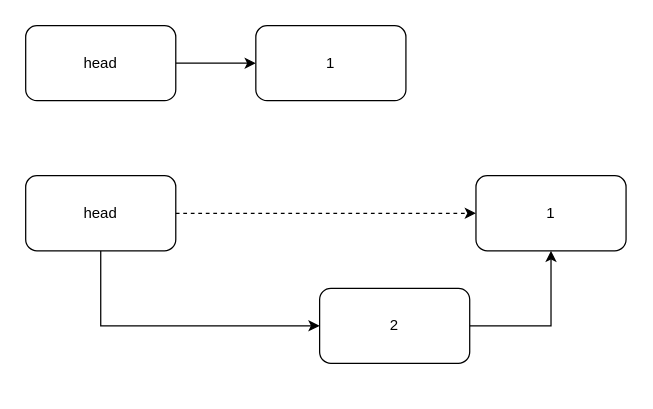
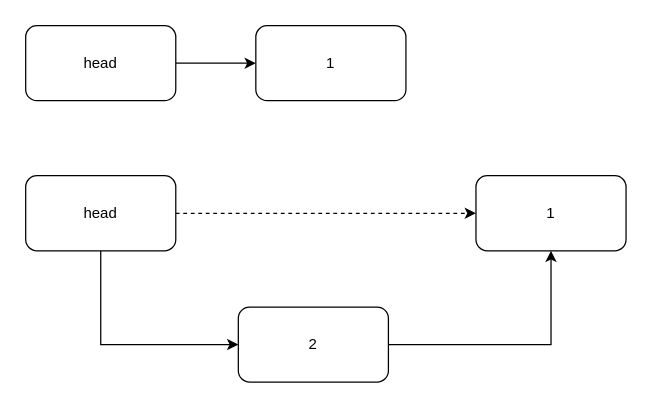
(394, 326) -> (313, 344)
